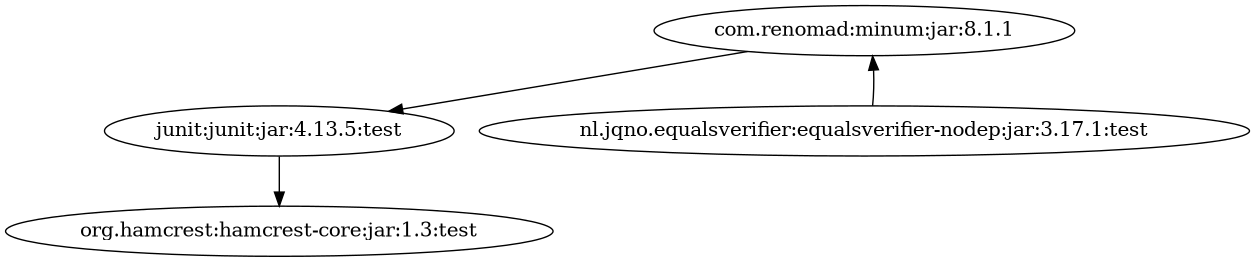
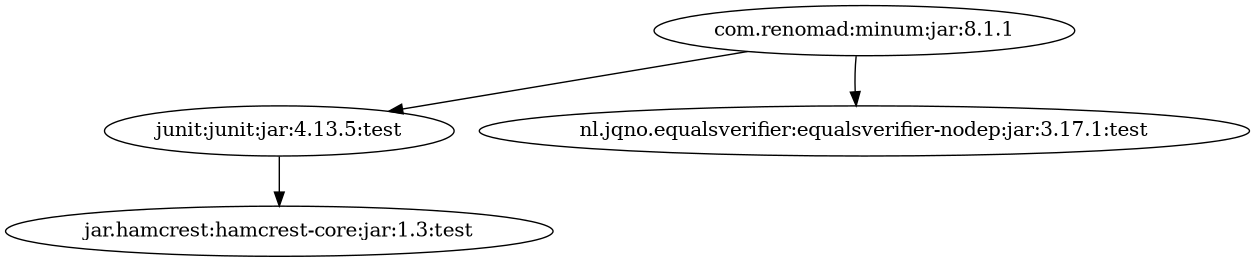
(874, 88) -> (855, 74)
(279, 231) -> (279, 231)
